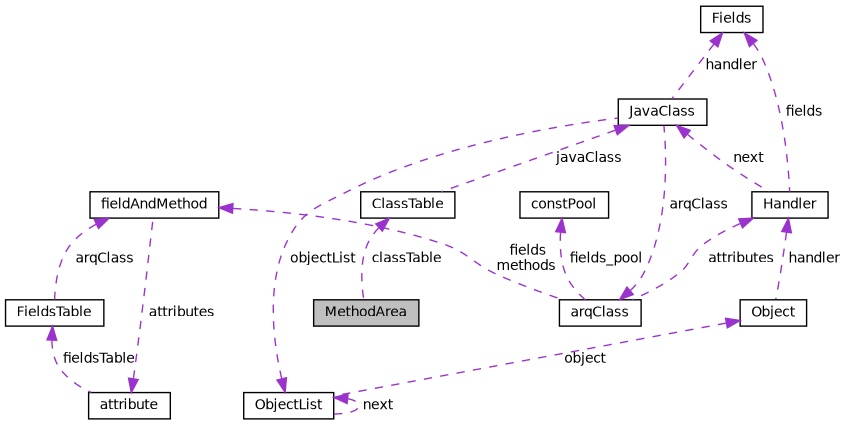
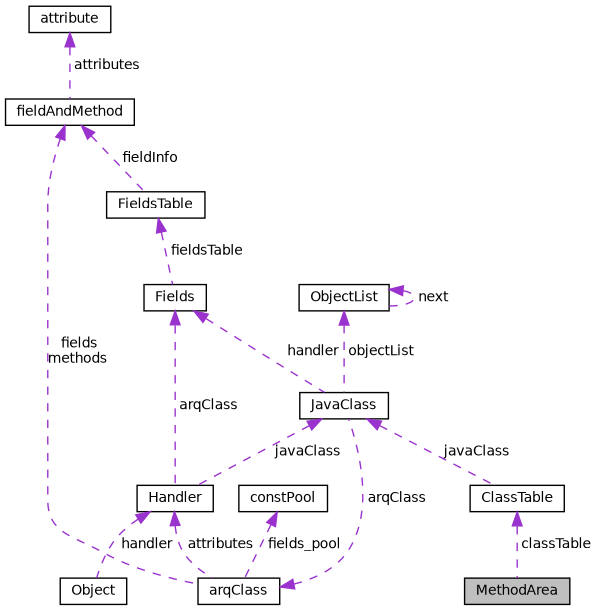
(802, 112) -> (207, 406)
(746, 159) -> (306, 452)
(103, 259) -> (148, 159)
(530, 360) -> none
(63, 372) -> (167, 258)
